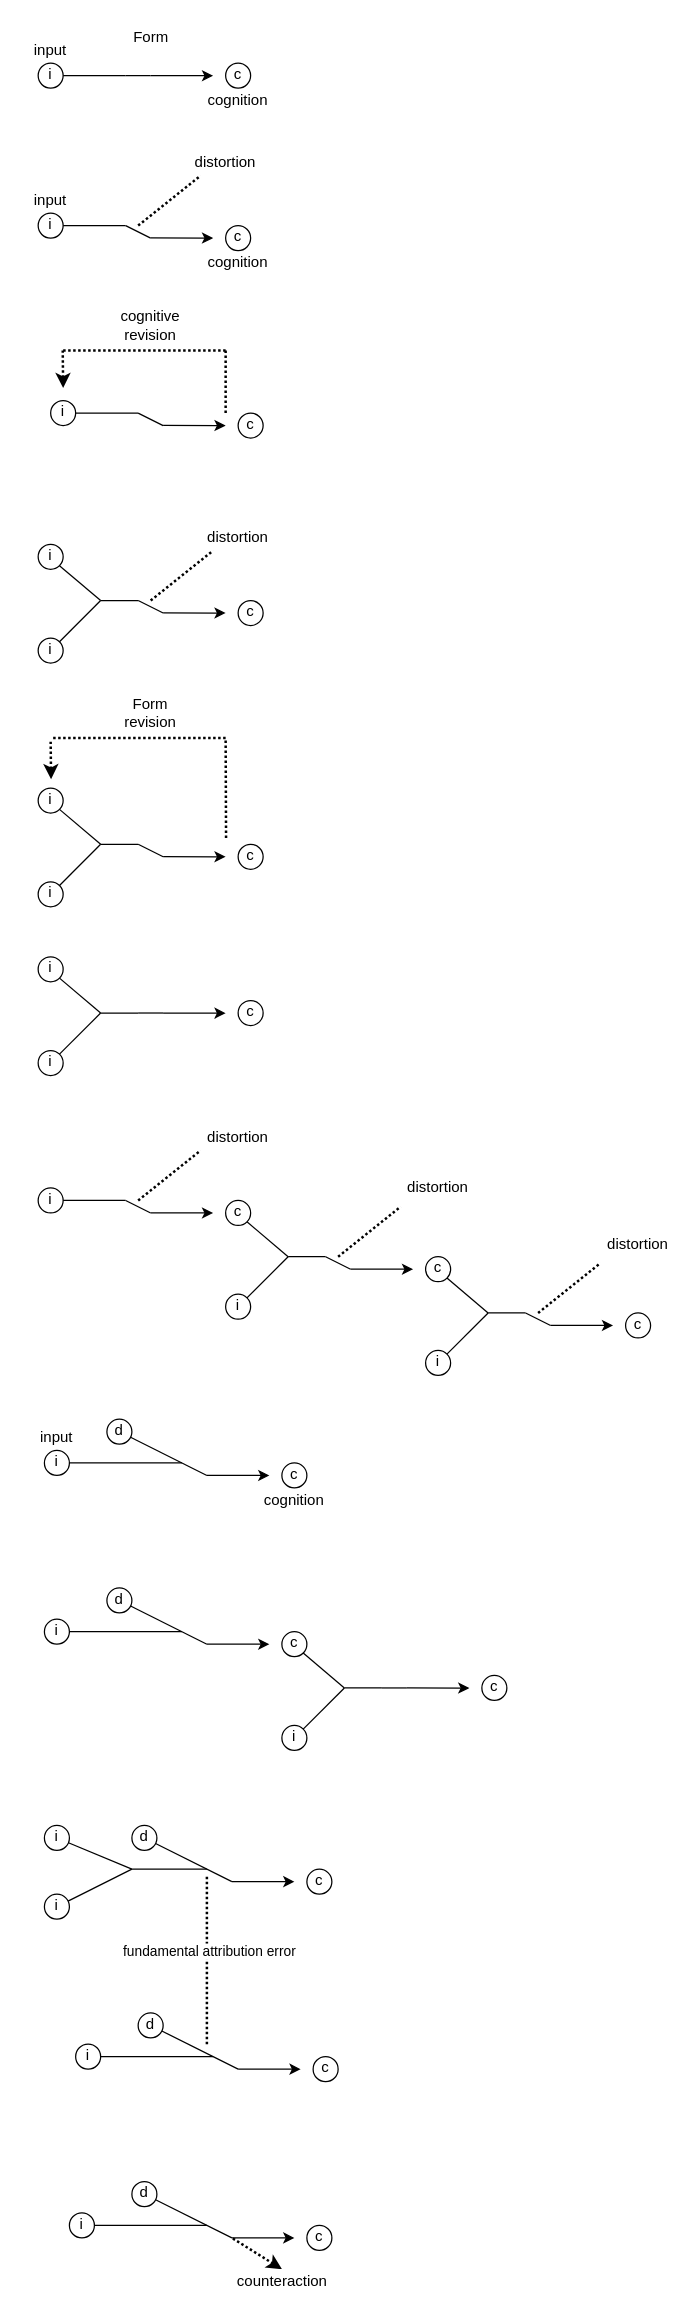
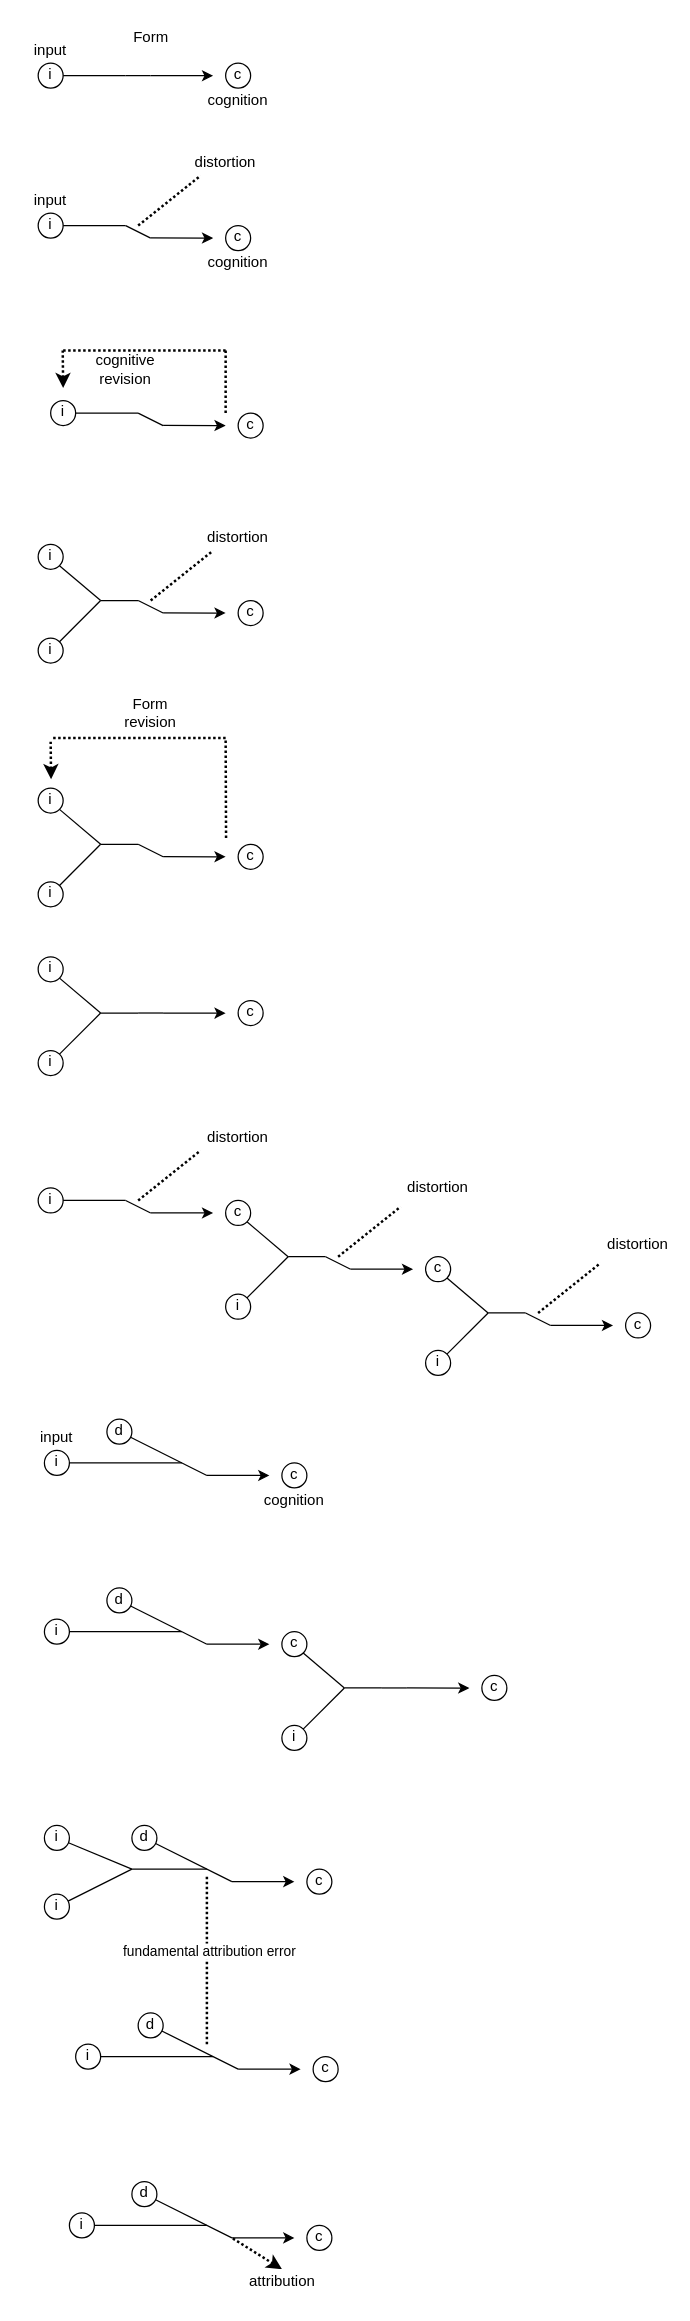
(151, 326) -> (126, 369)
(283, 2282) -> (283, 2282)
